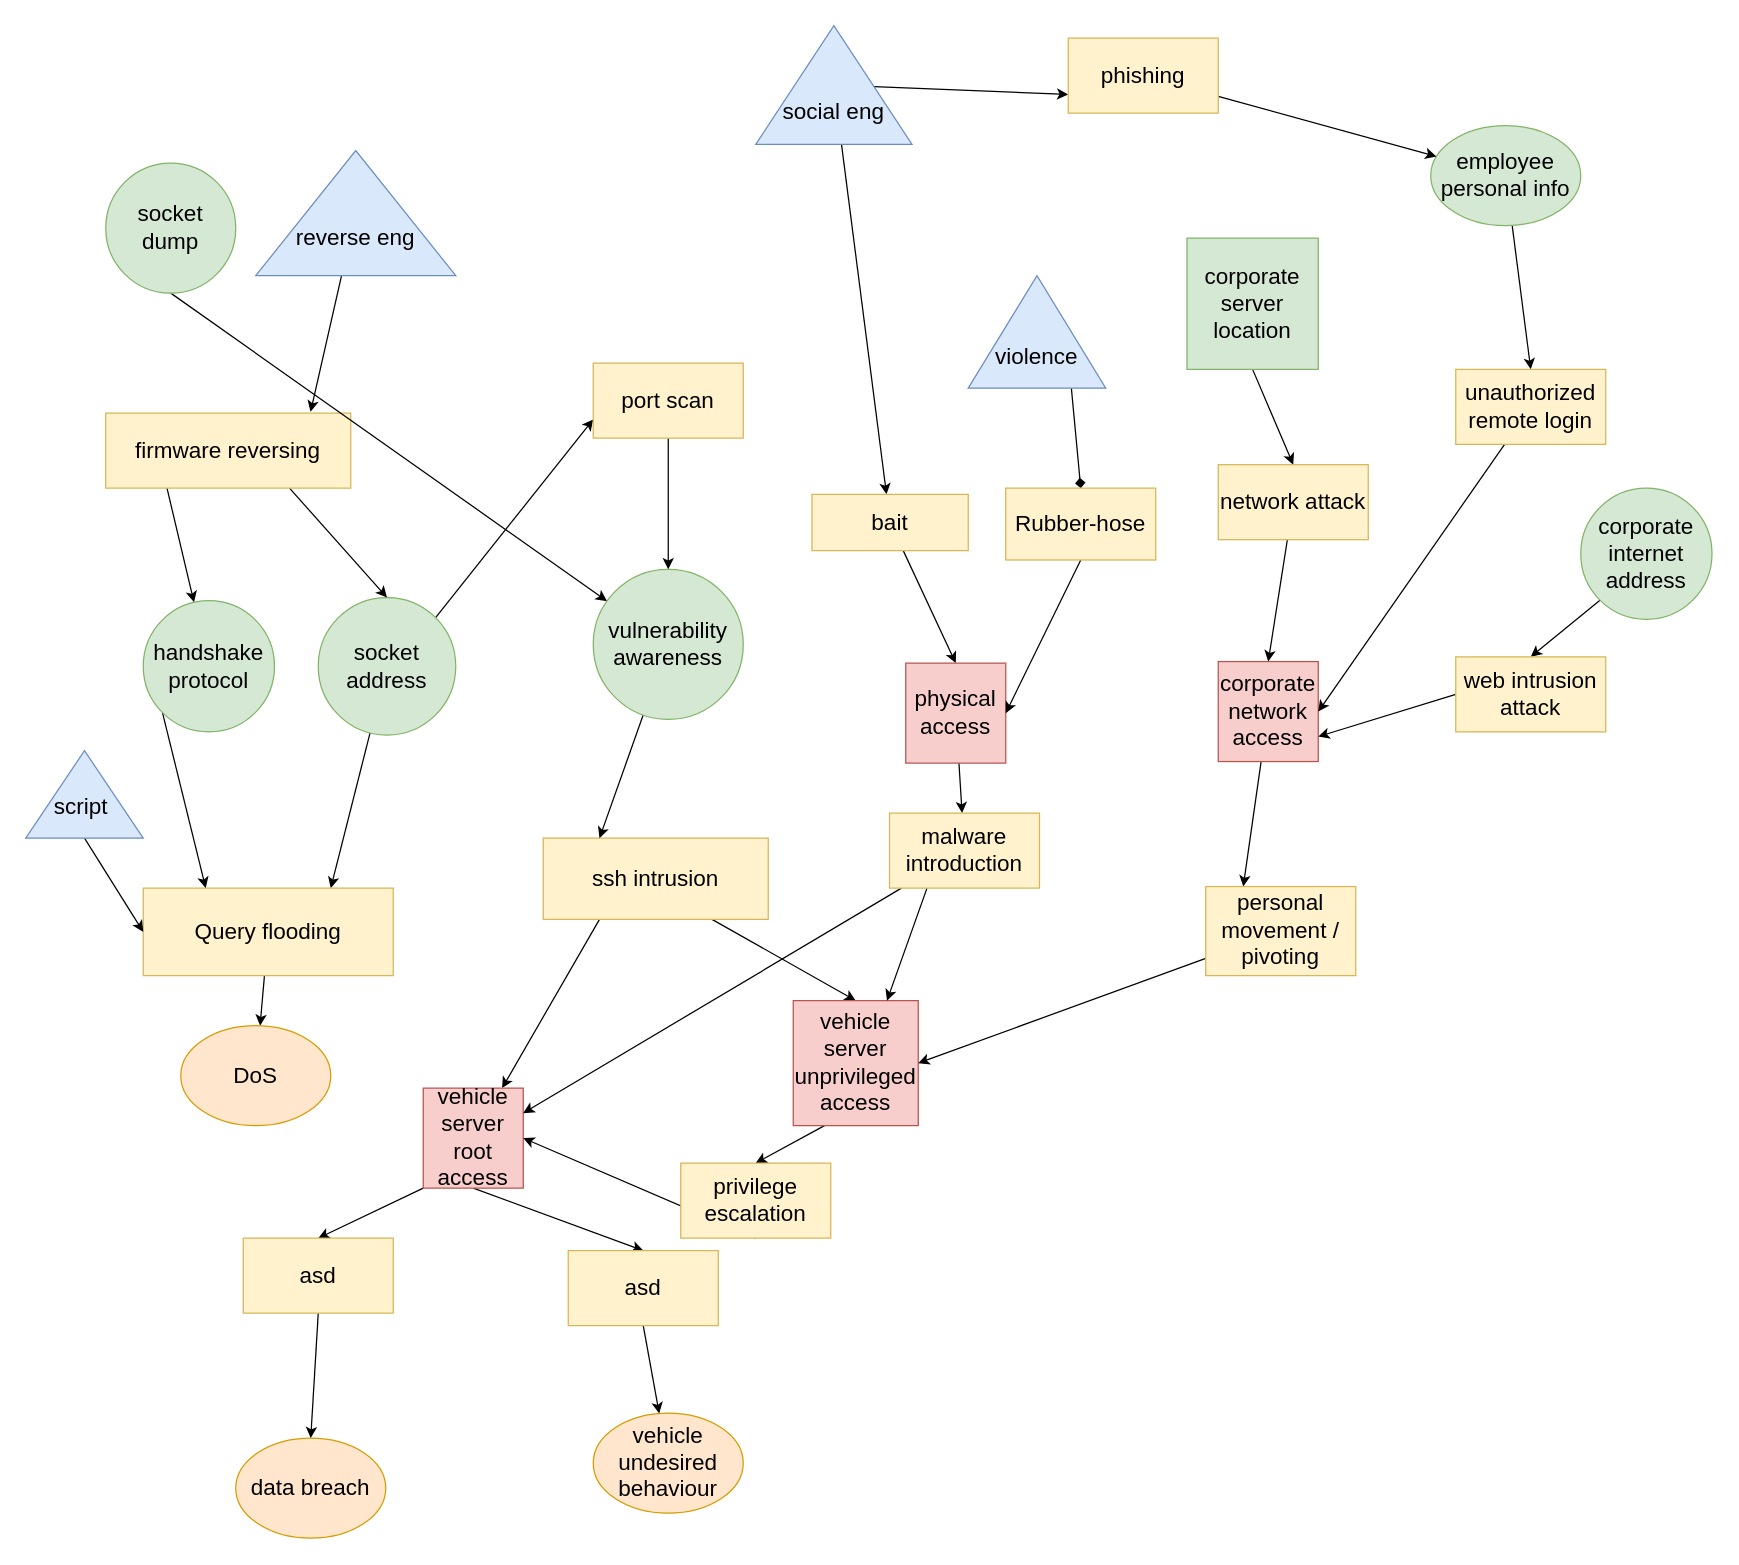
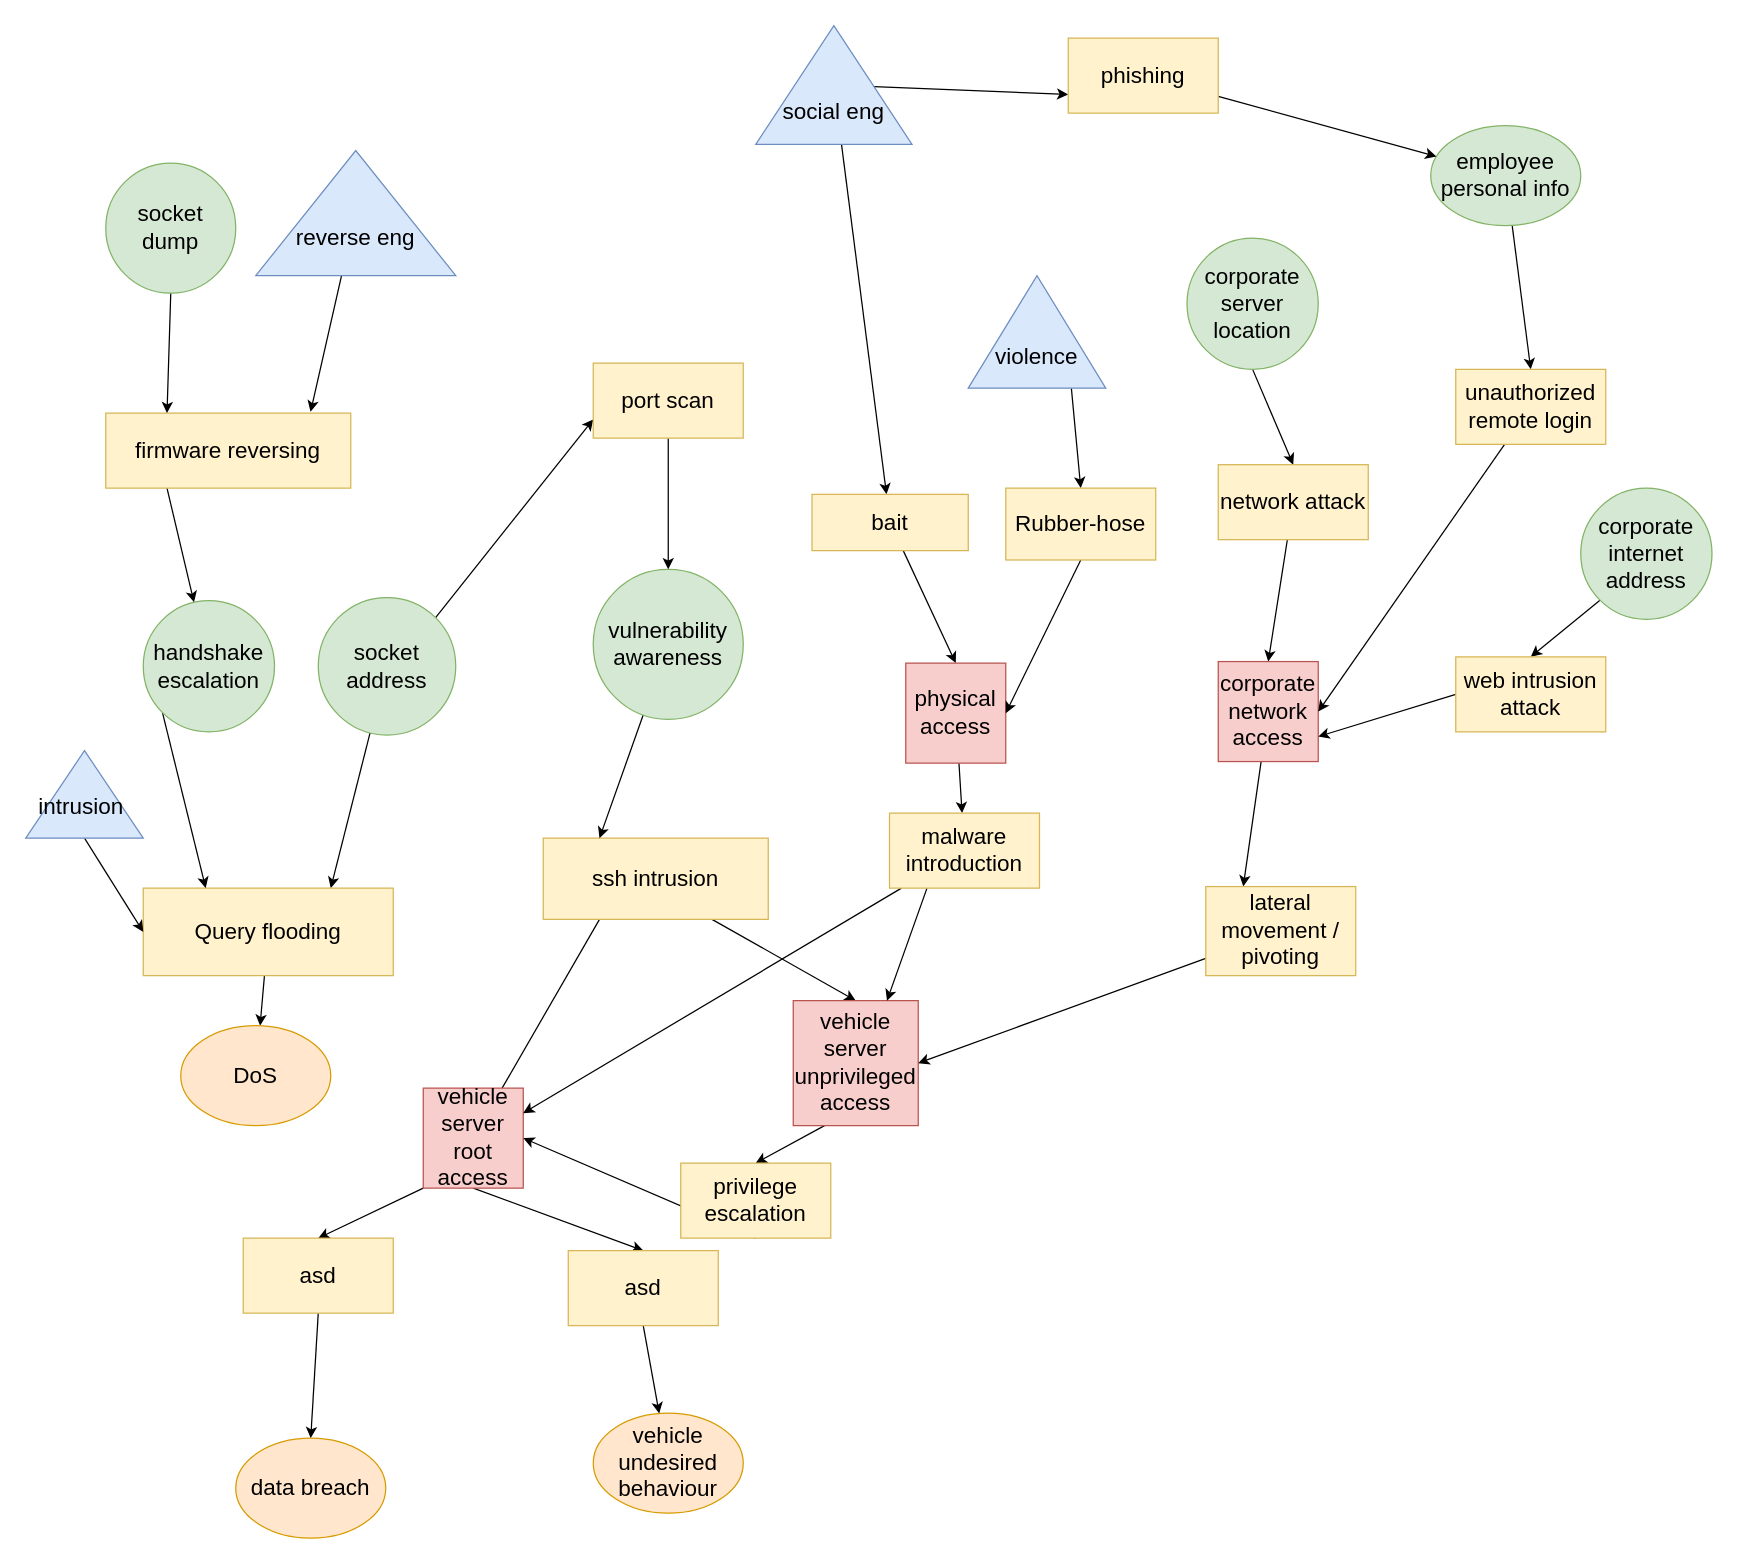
(1253, 304) -> (1253, 304)
(385, 445) -> (169, 349)
(1080, 478) -> (1080, 478)
(335, 540) -> none
(209, 667) -> (209, 667)
(84, 807) -> (84, 807)
(1281, 931) -> (1281, 931)
(507, 1079) -> (505, 1083)
